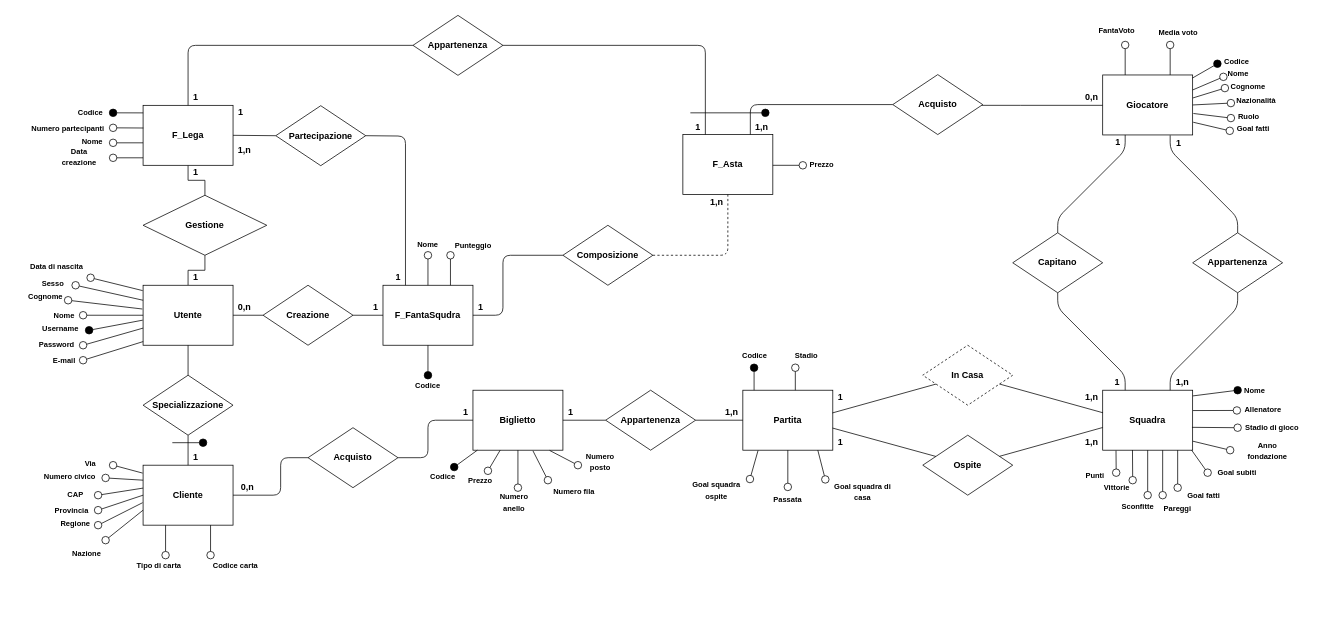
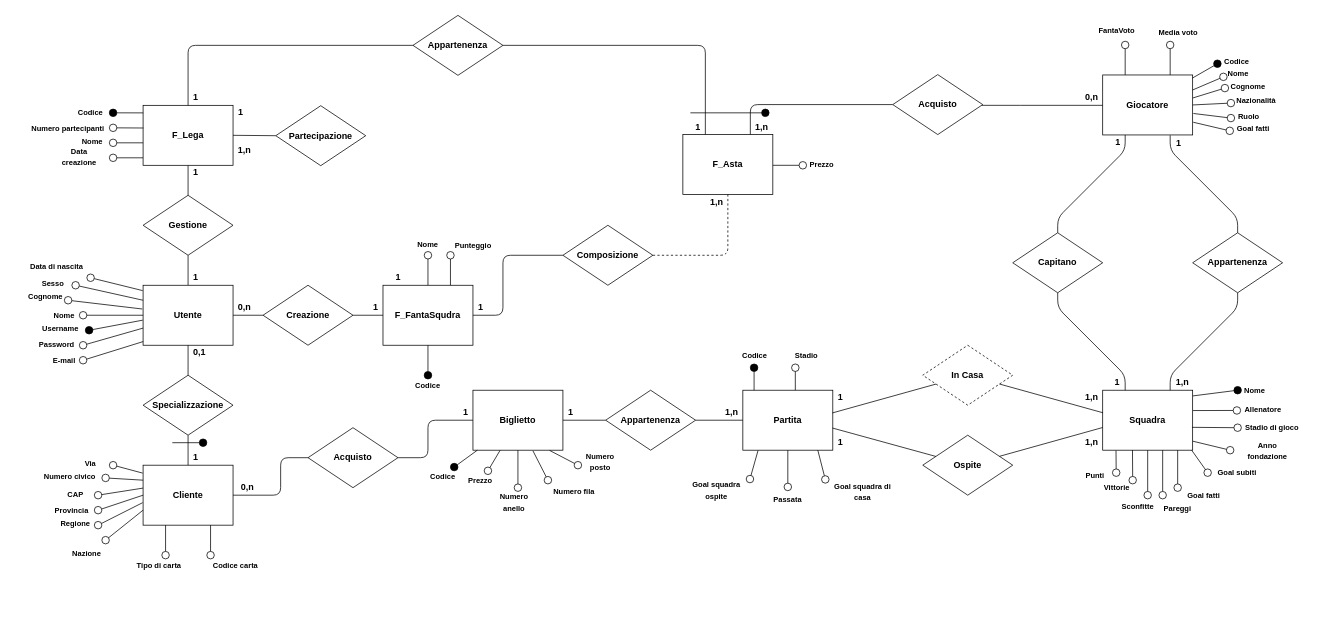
(405, 193) -> none
(205, 225) -> (188, 225)
none -> (199, 353)
